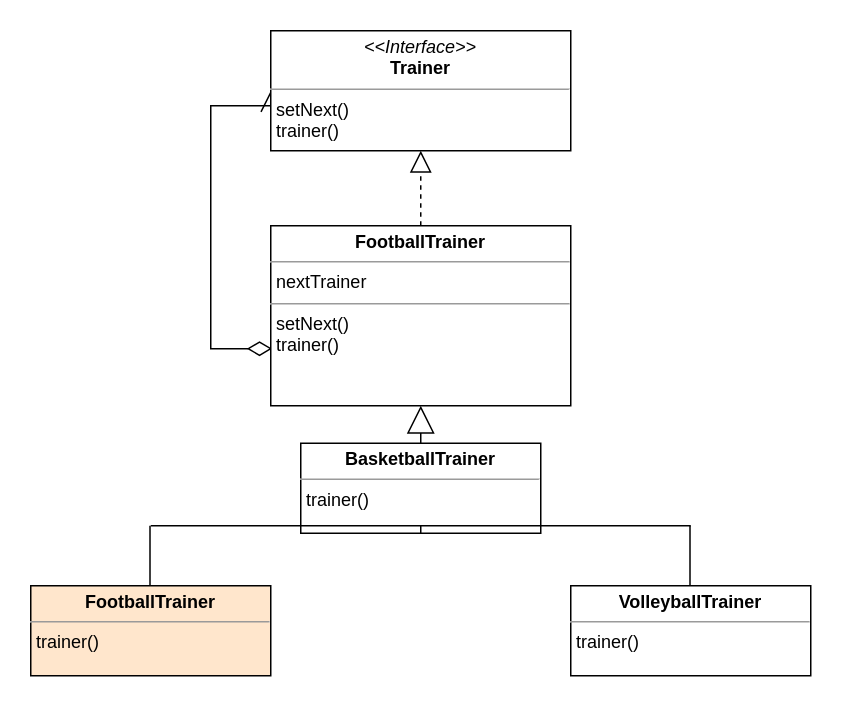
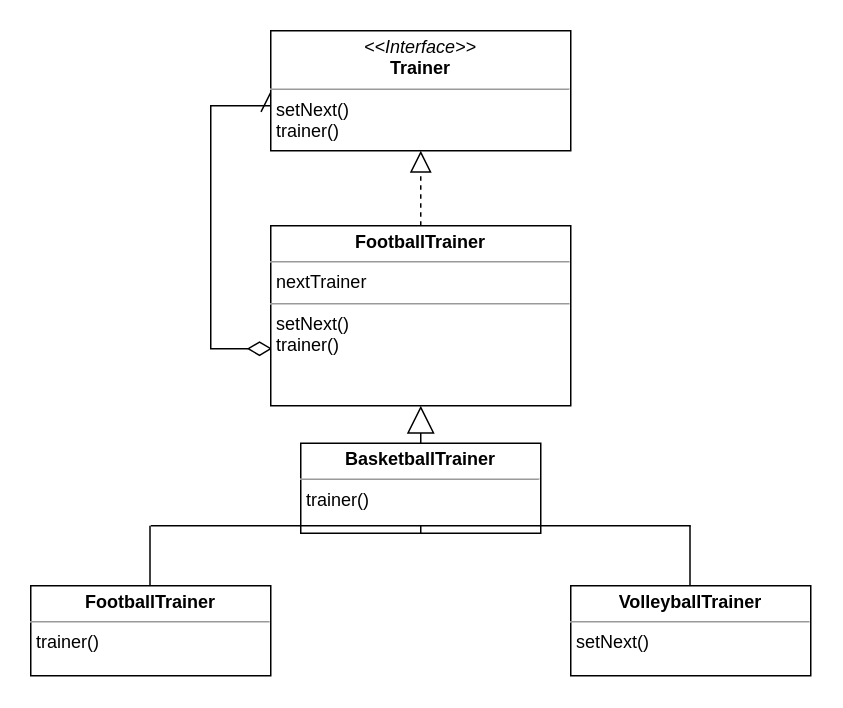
(645, 607) -> (645, 607)
(151, 631) -> (151, 631)
